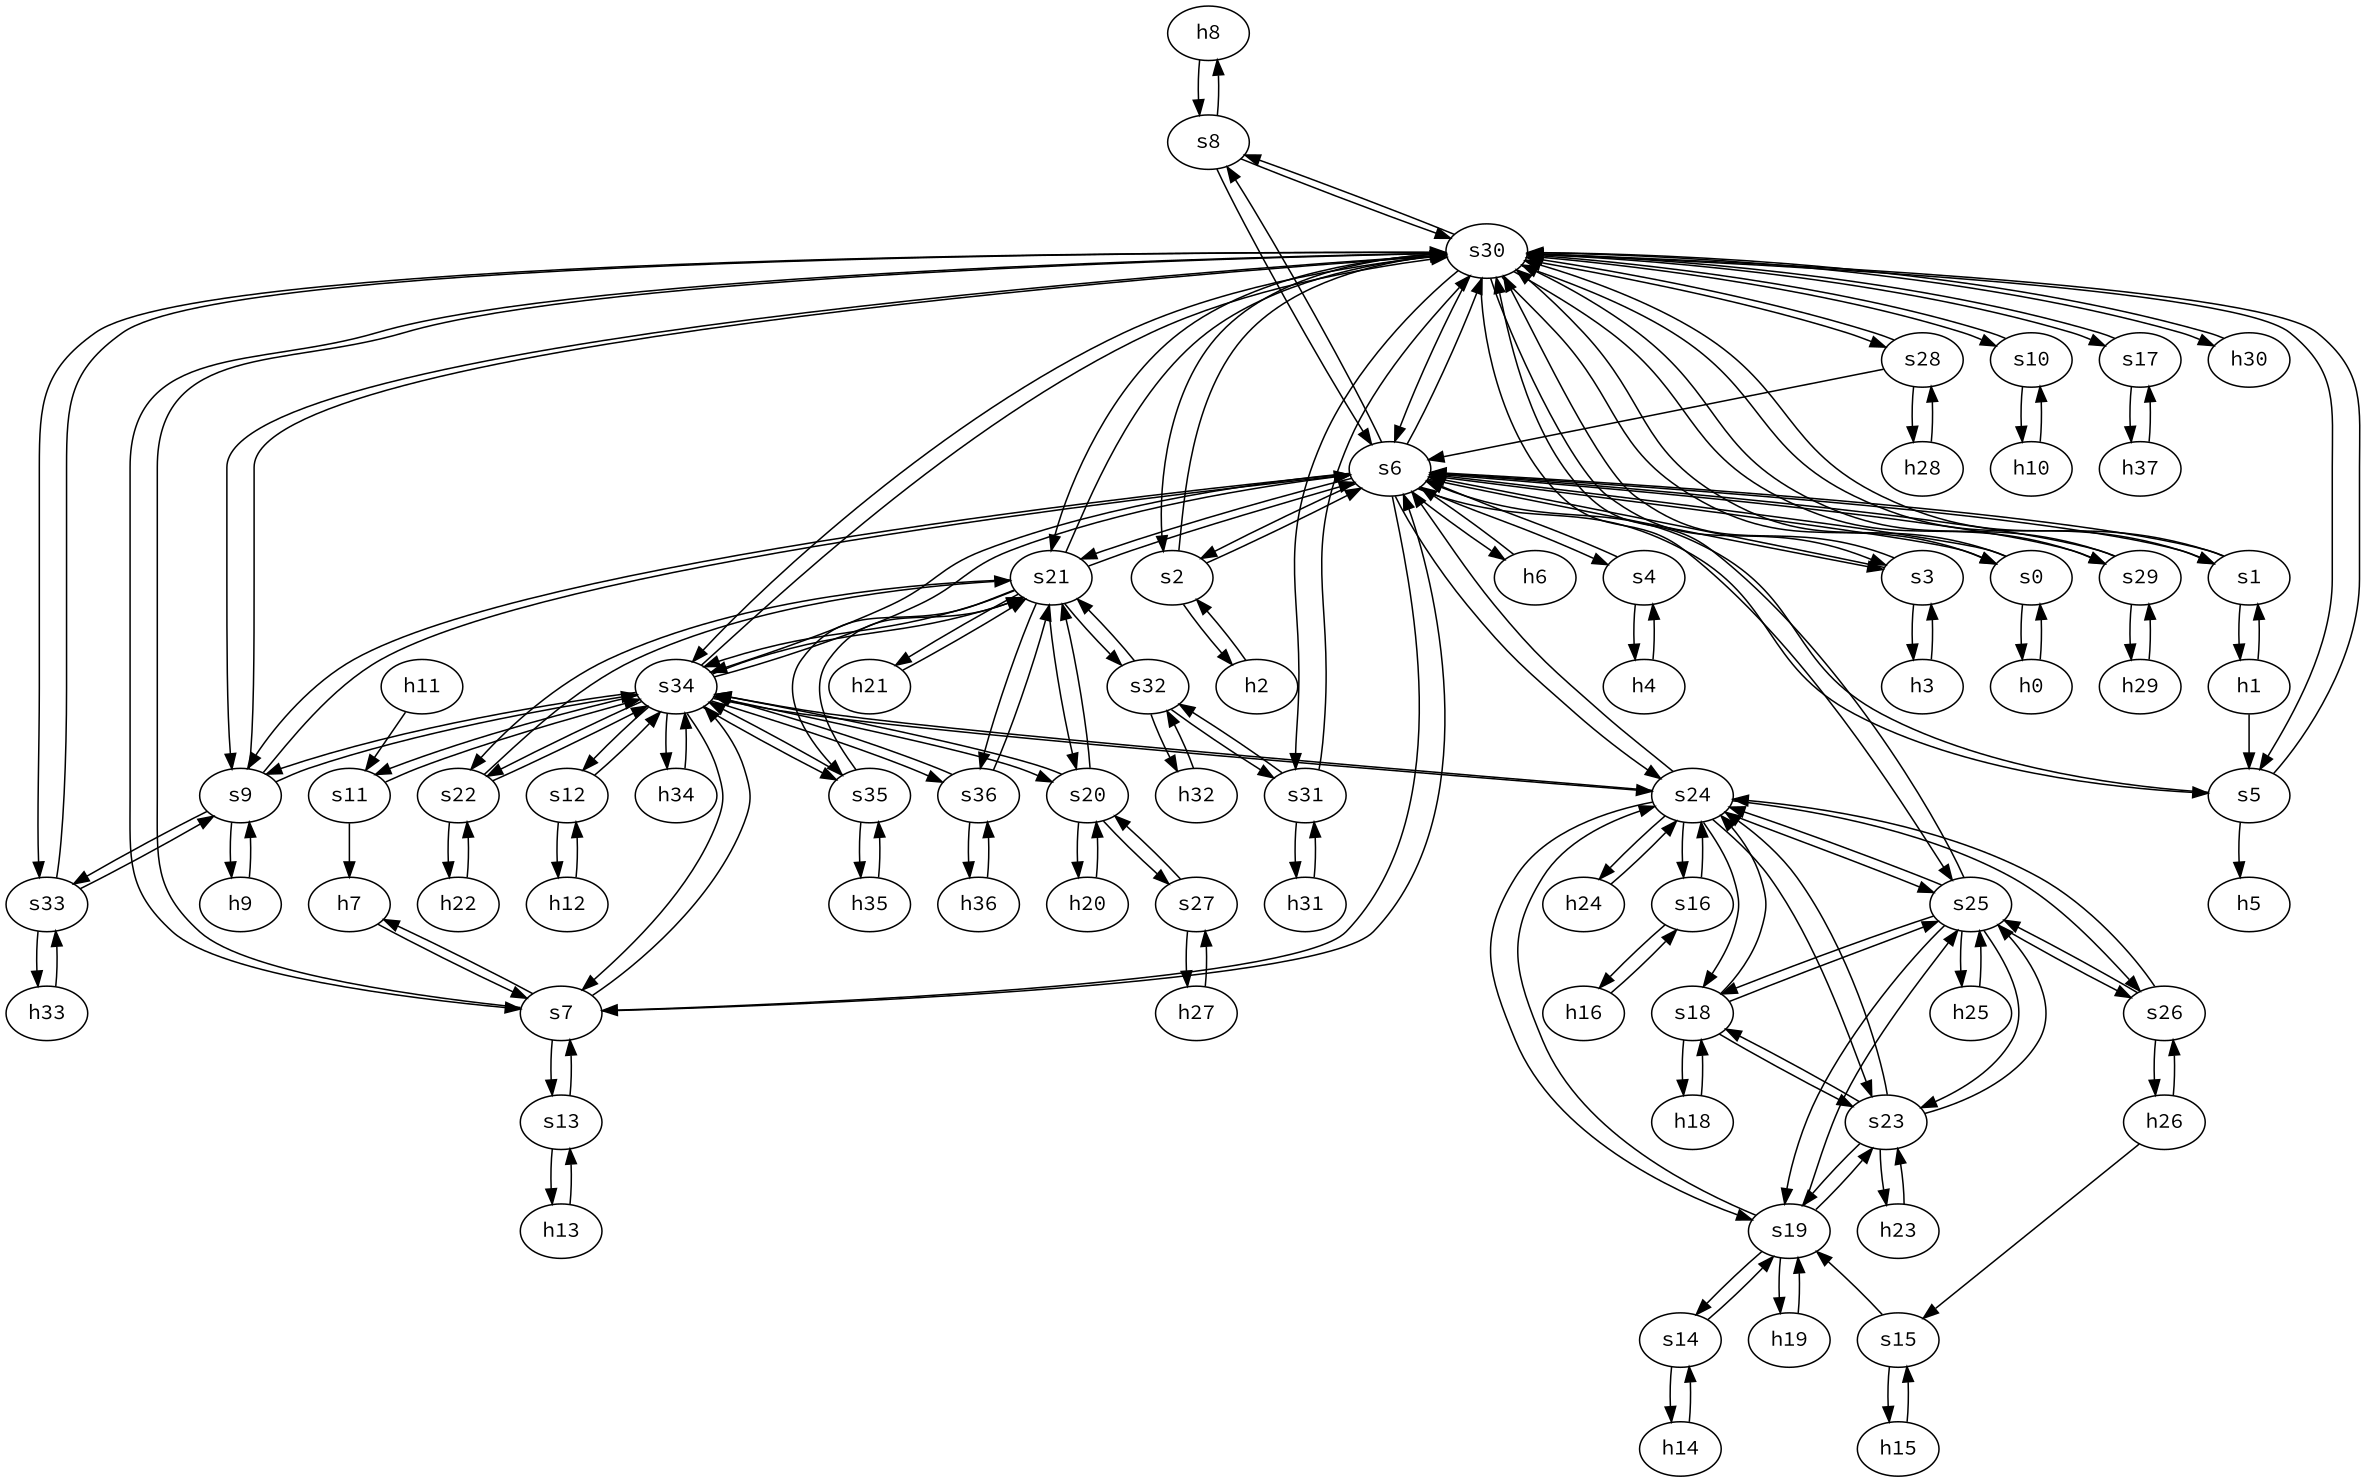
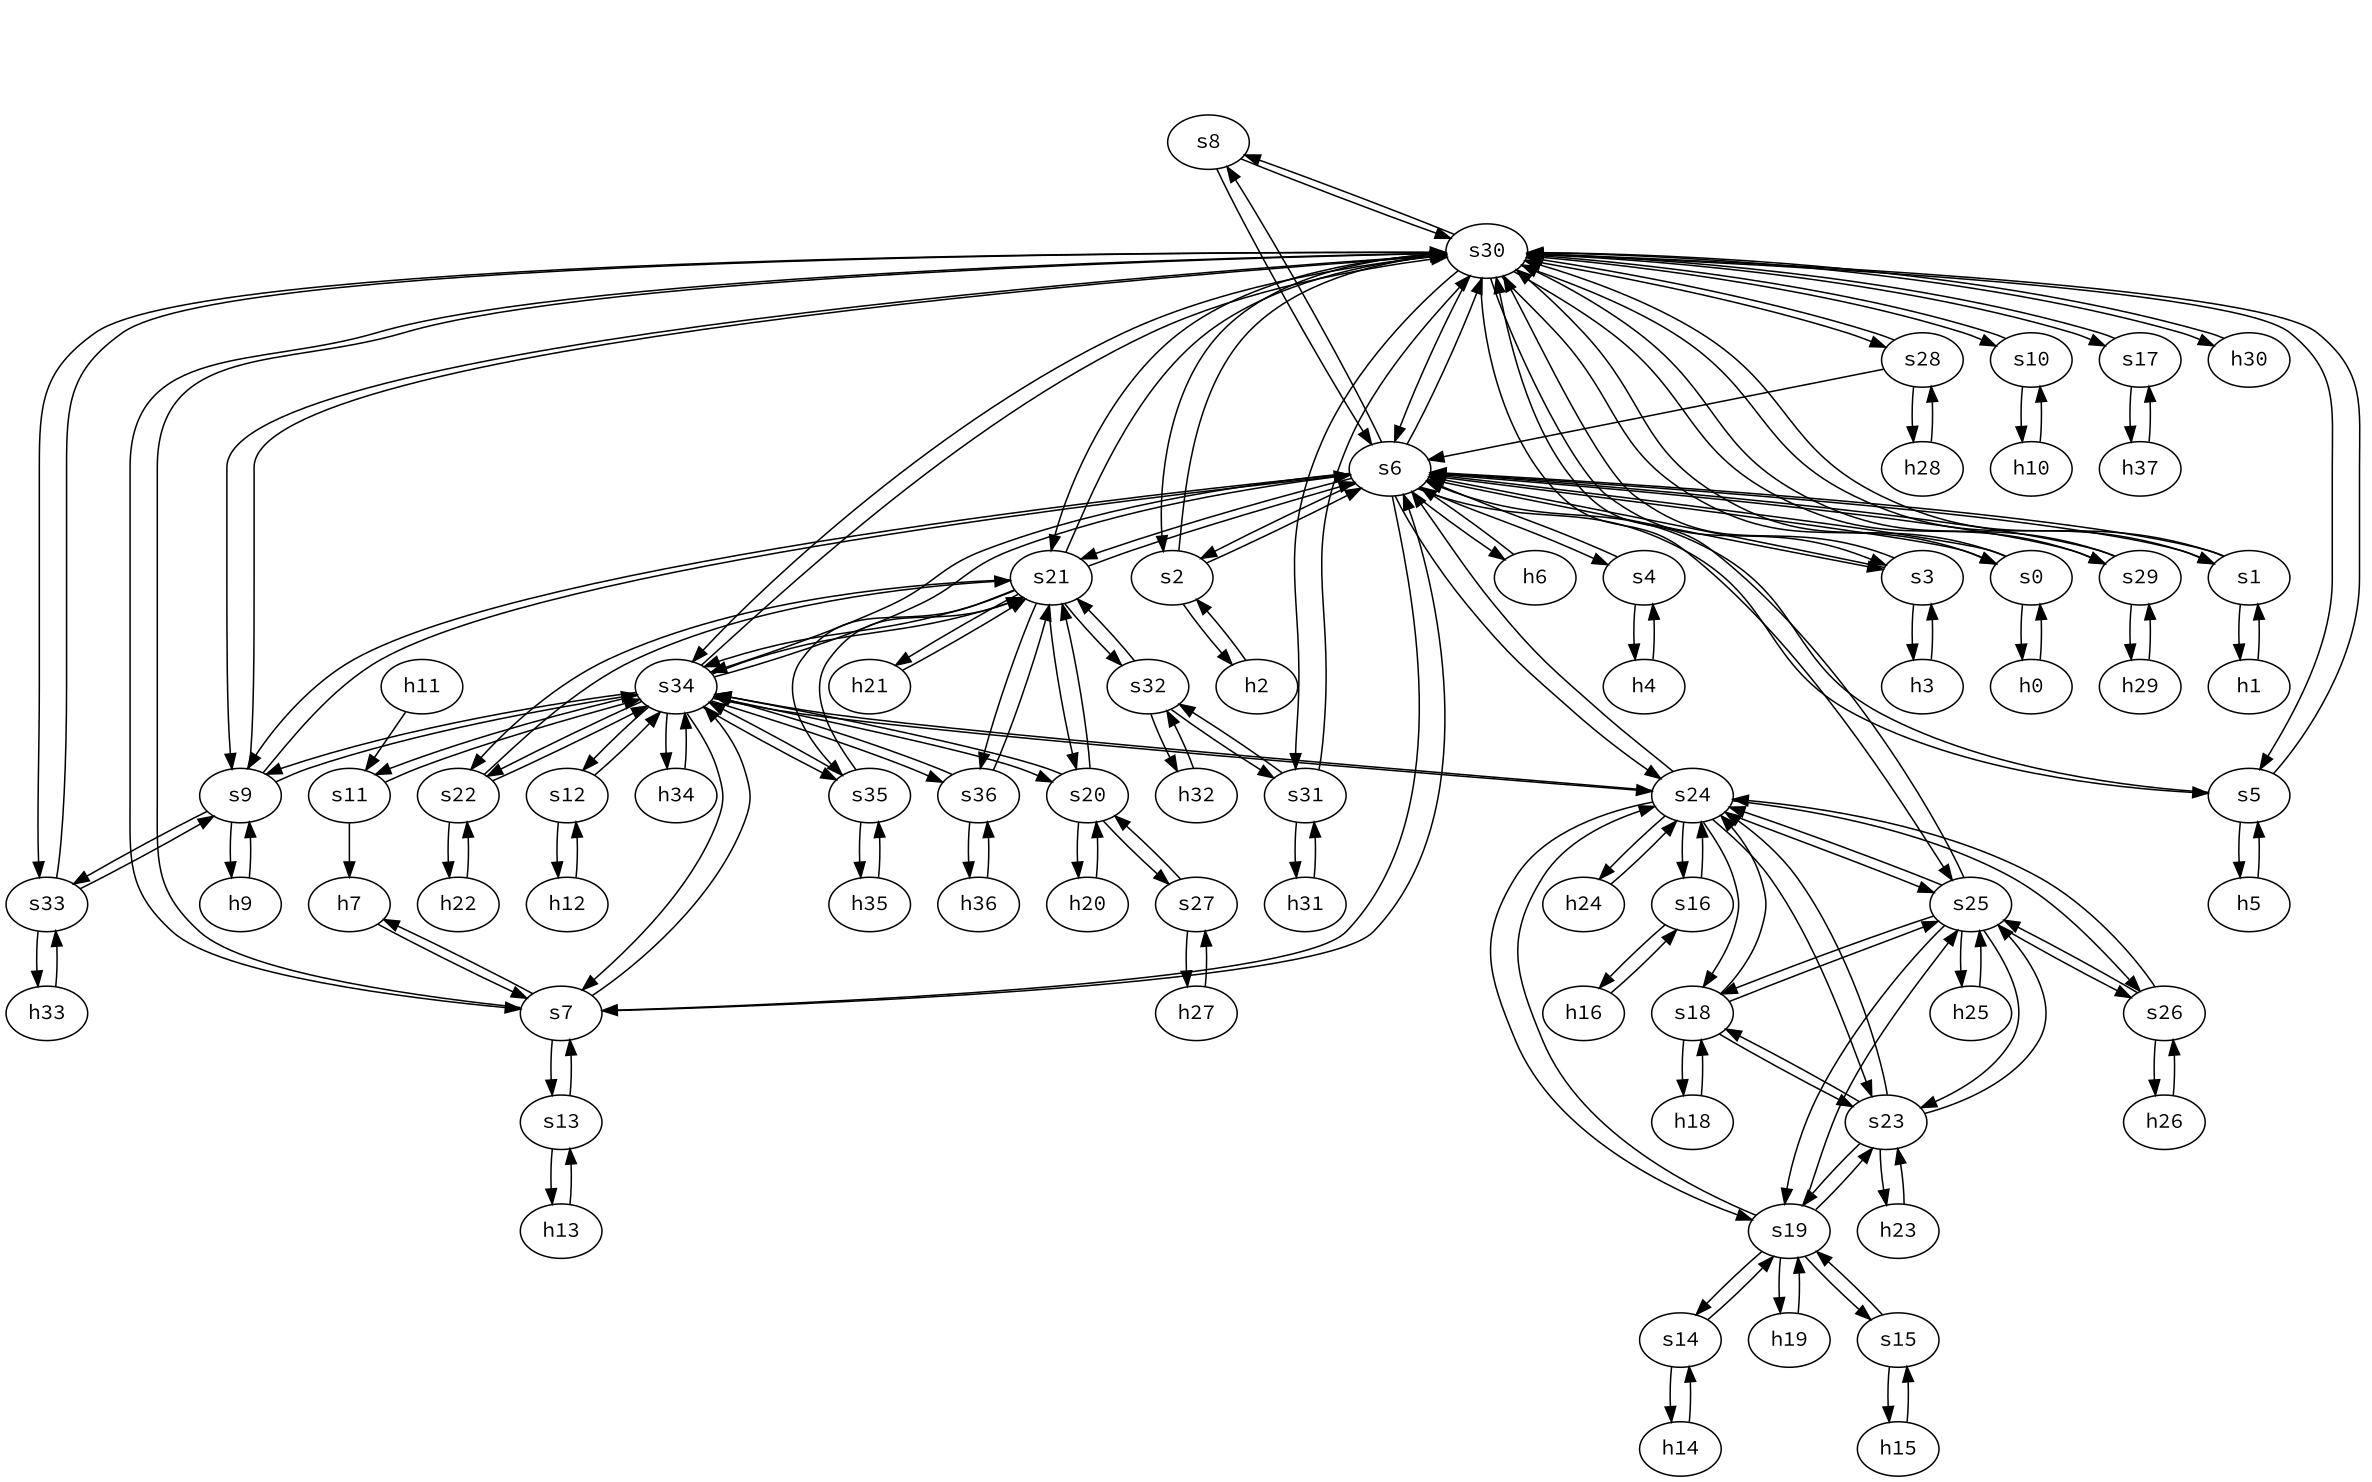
(1208, 33) -> none
(2249, 734) -> (2259, 857)
(2038, 1226) -> (1831, 1284)
